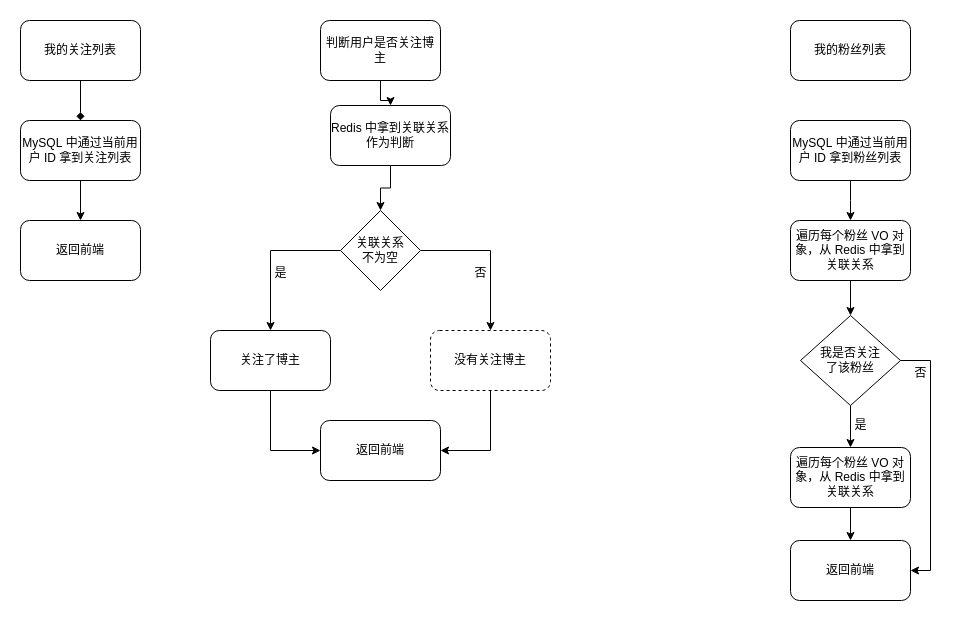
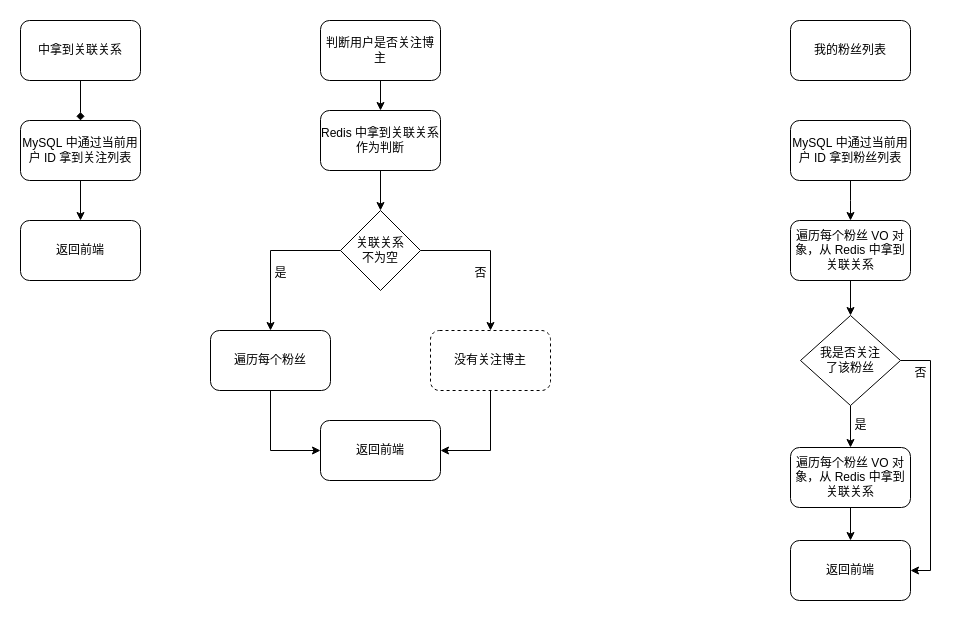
(81, 51) -> (81, 51)
(391, 136) -> (381, 141)
(271, 361) -> (271, 361)
